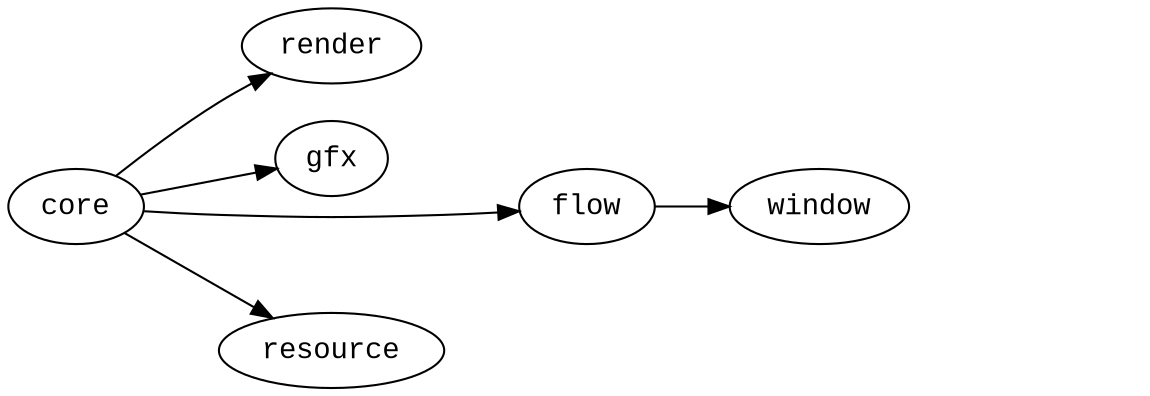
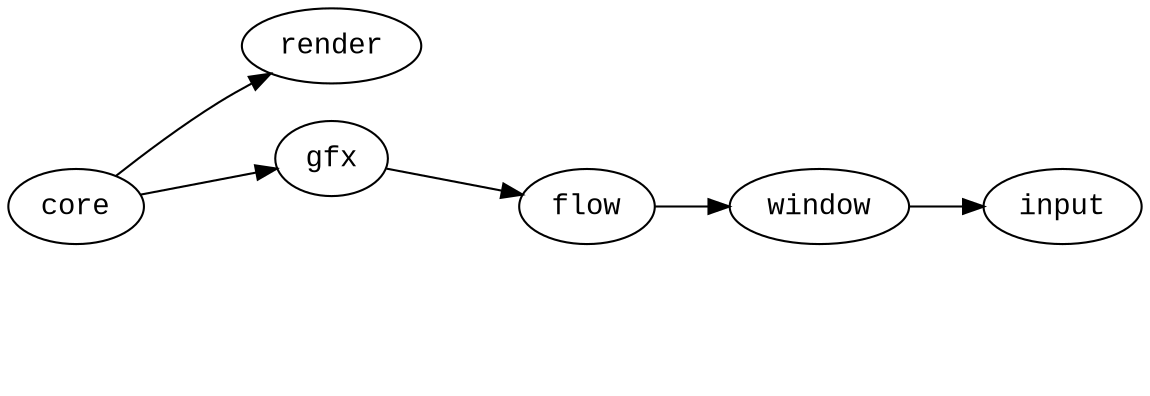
none -> (1063, 207)
(321, 217) -> (444, 180)
(332, 350) -> none
